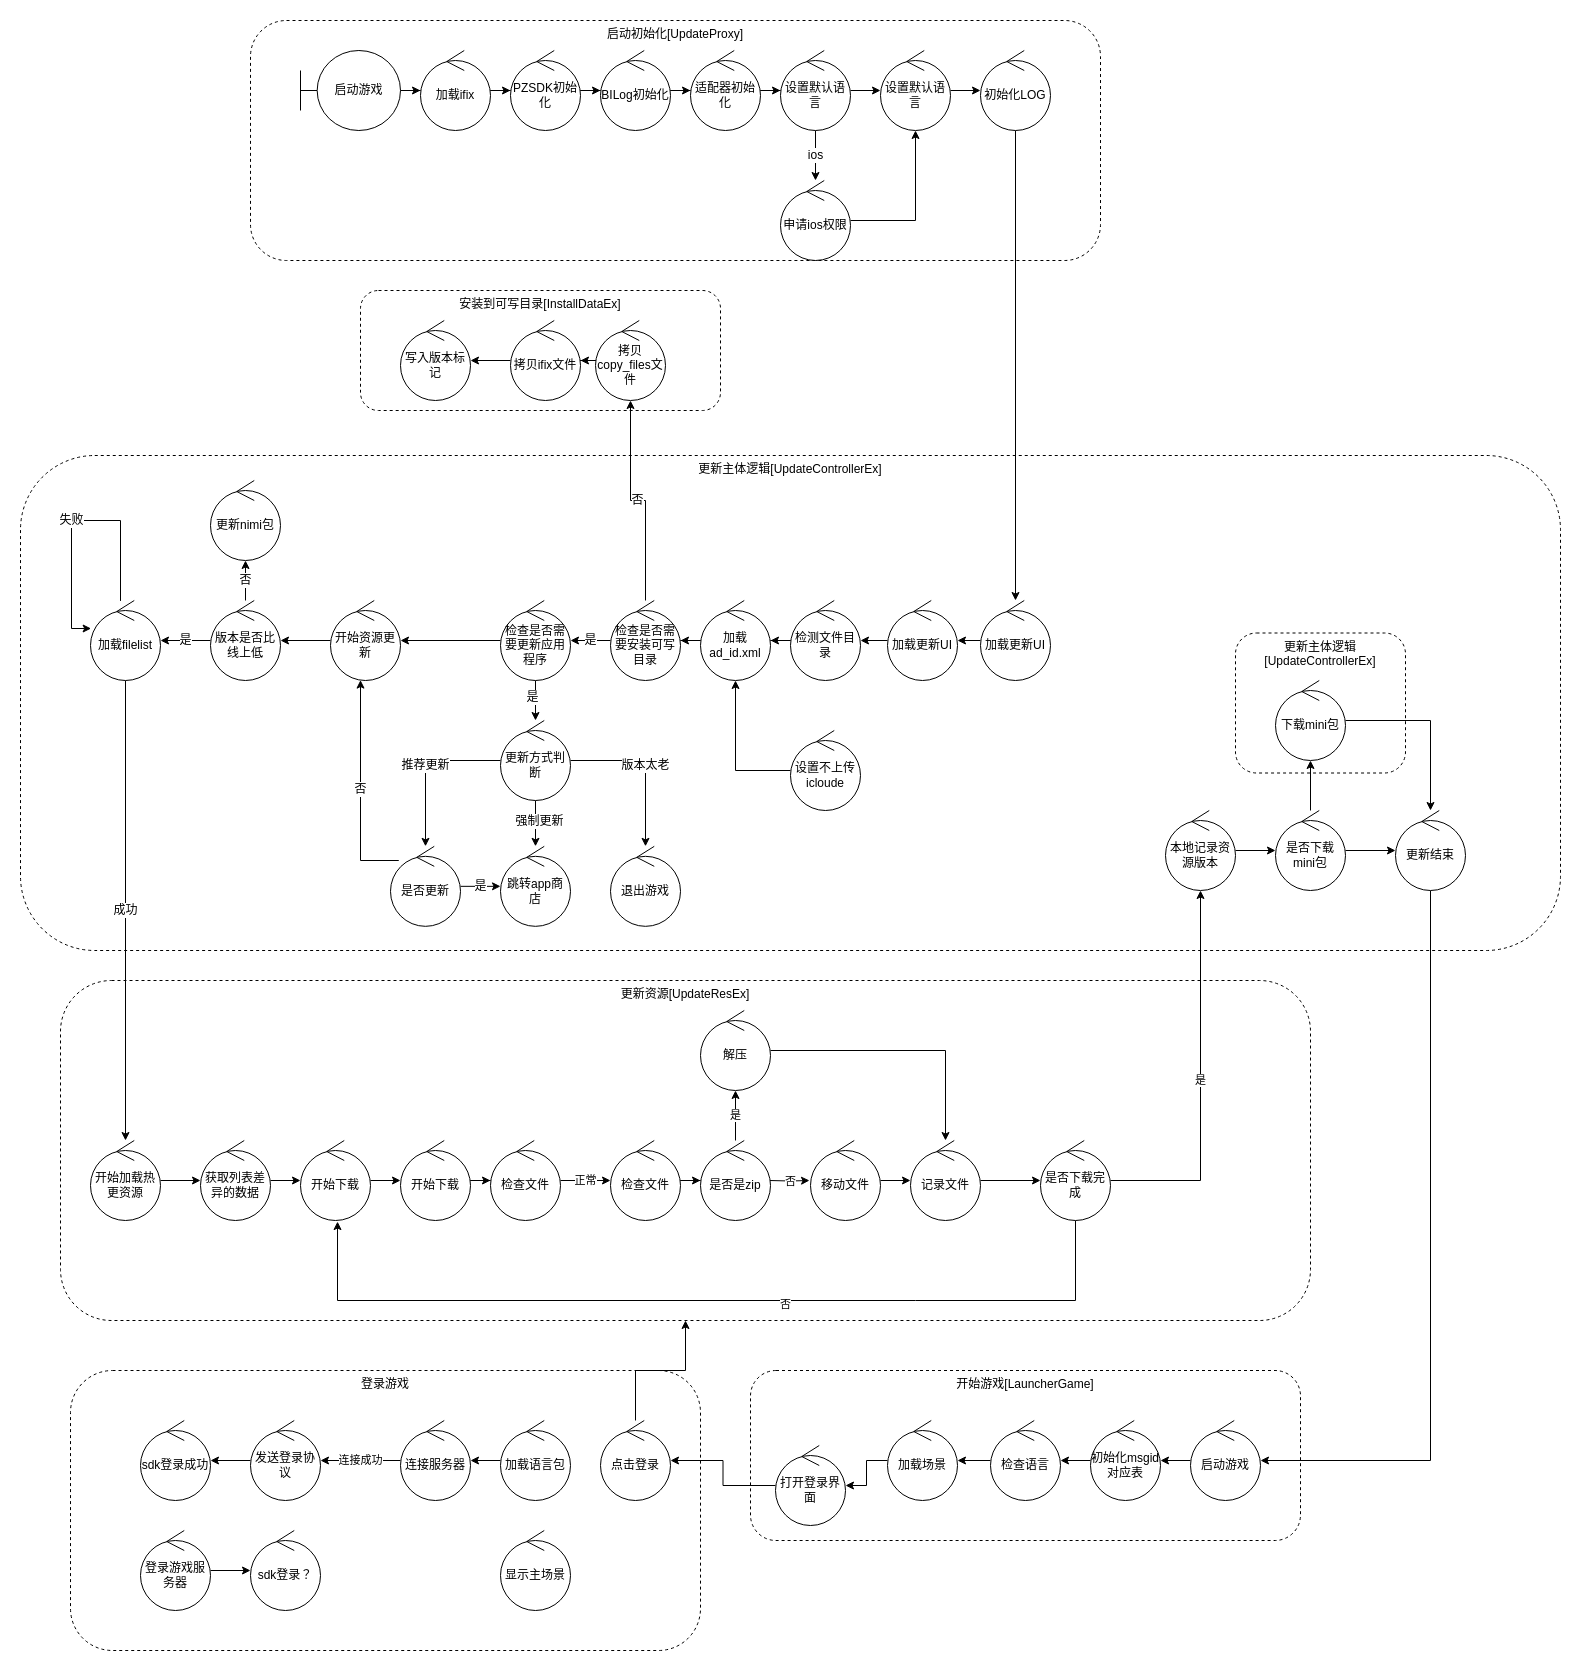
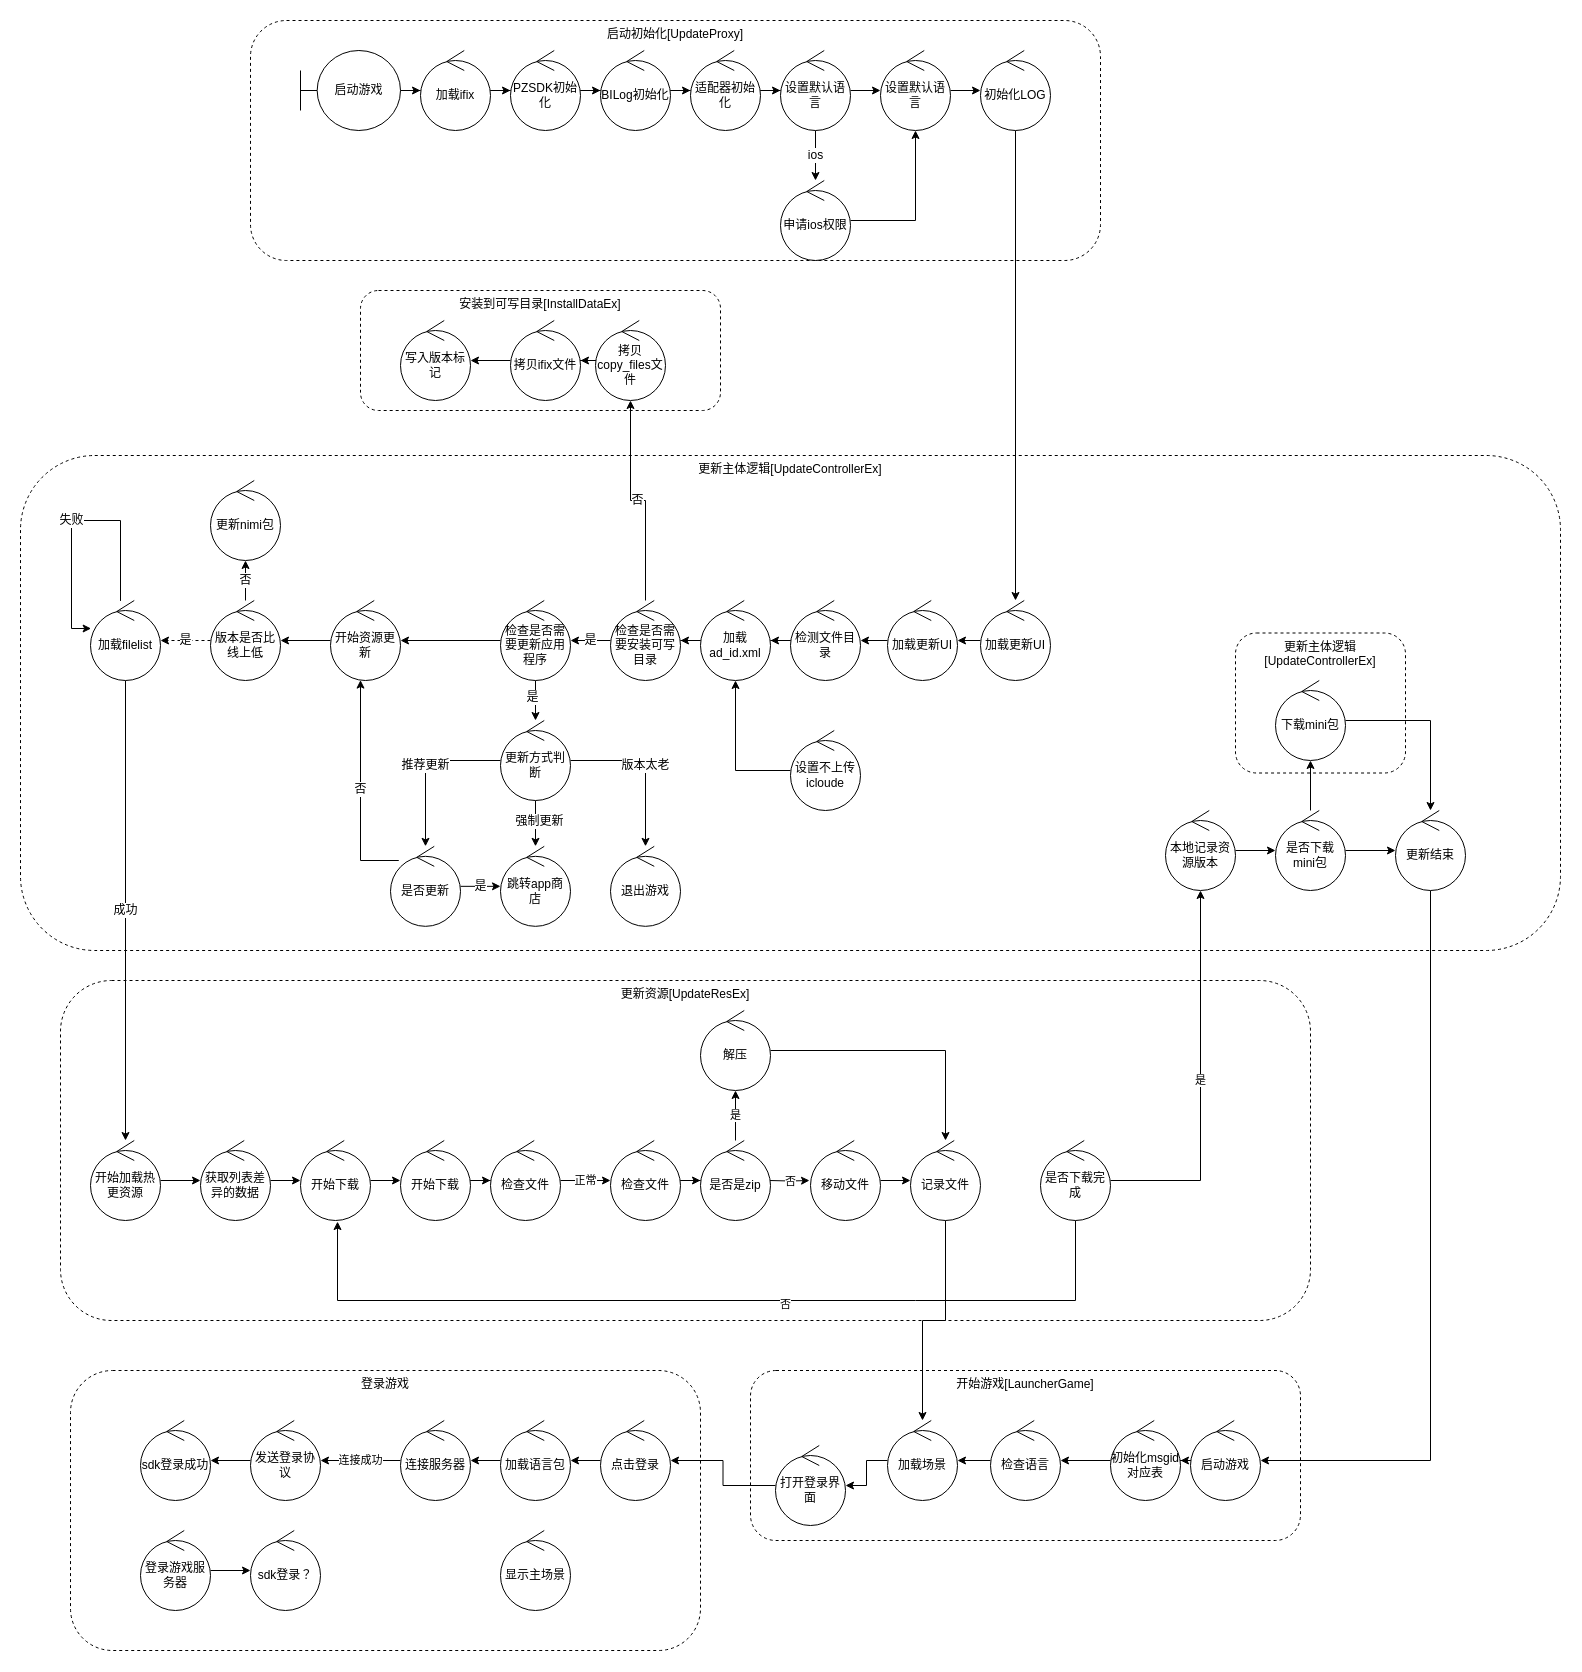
(200, 641) -> (200, 641)
(1007, 1181) -> (938, 1321)
(657, 1371) -> (582, 1461)
(1126, 1461) -> (1146, 1461)
